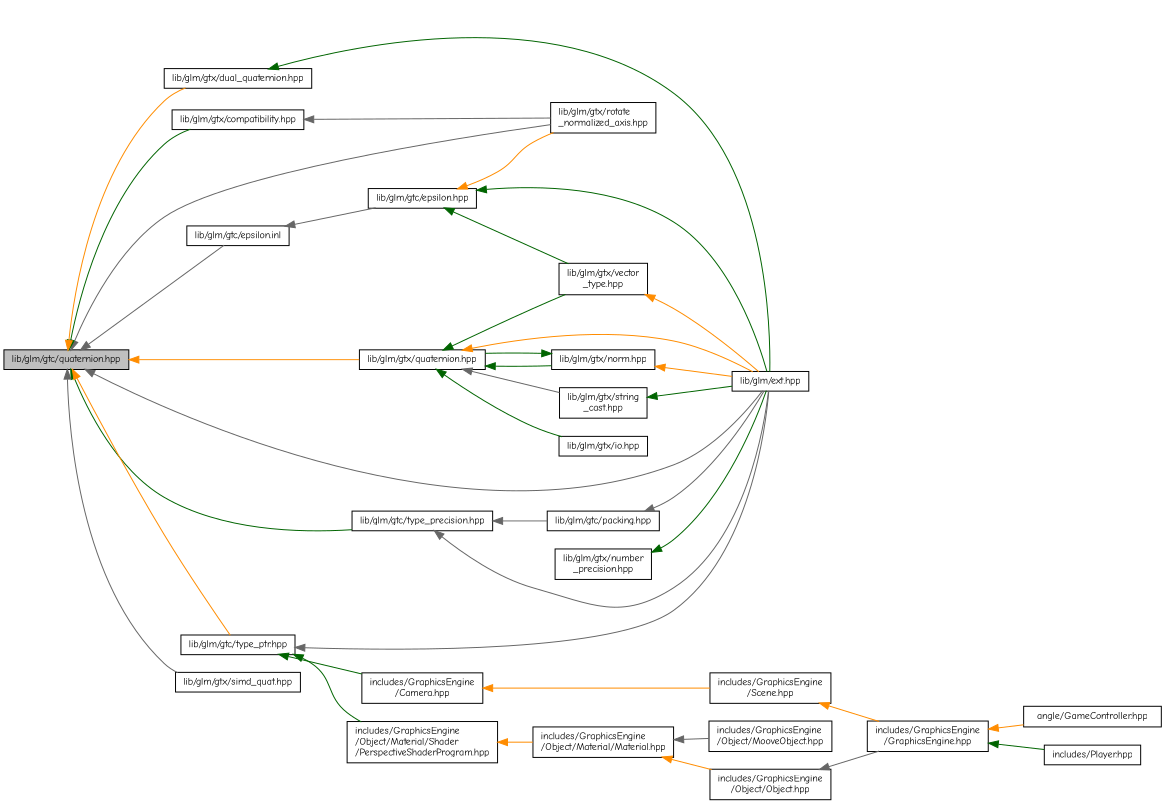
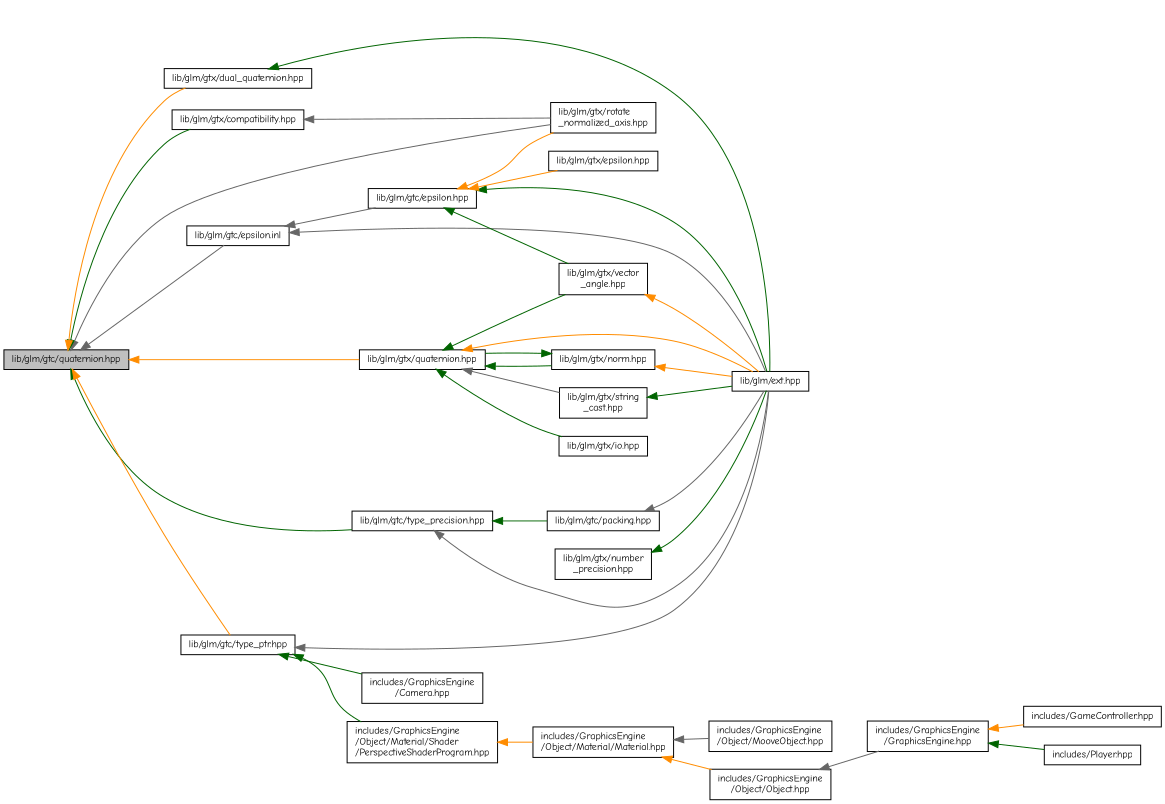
none -> (603, 161)
(603, 279) -> (603, 279)
(434, 484) -> (564, 232)
(525, 521) -> (525, 521)
(238, 682) -> none
(770, 688) -> none
(1092, 717) -> (1092, 717)
